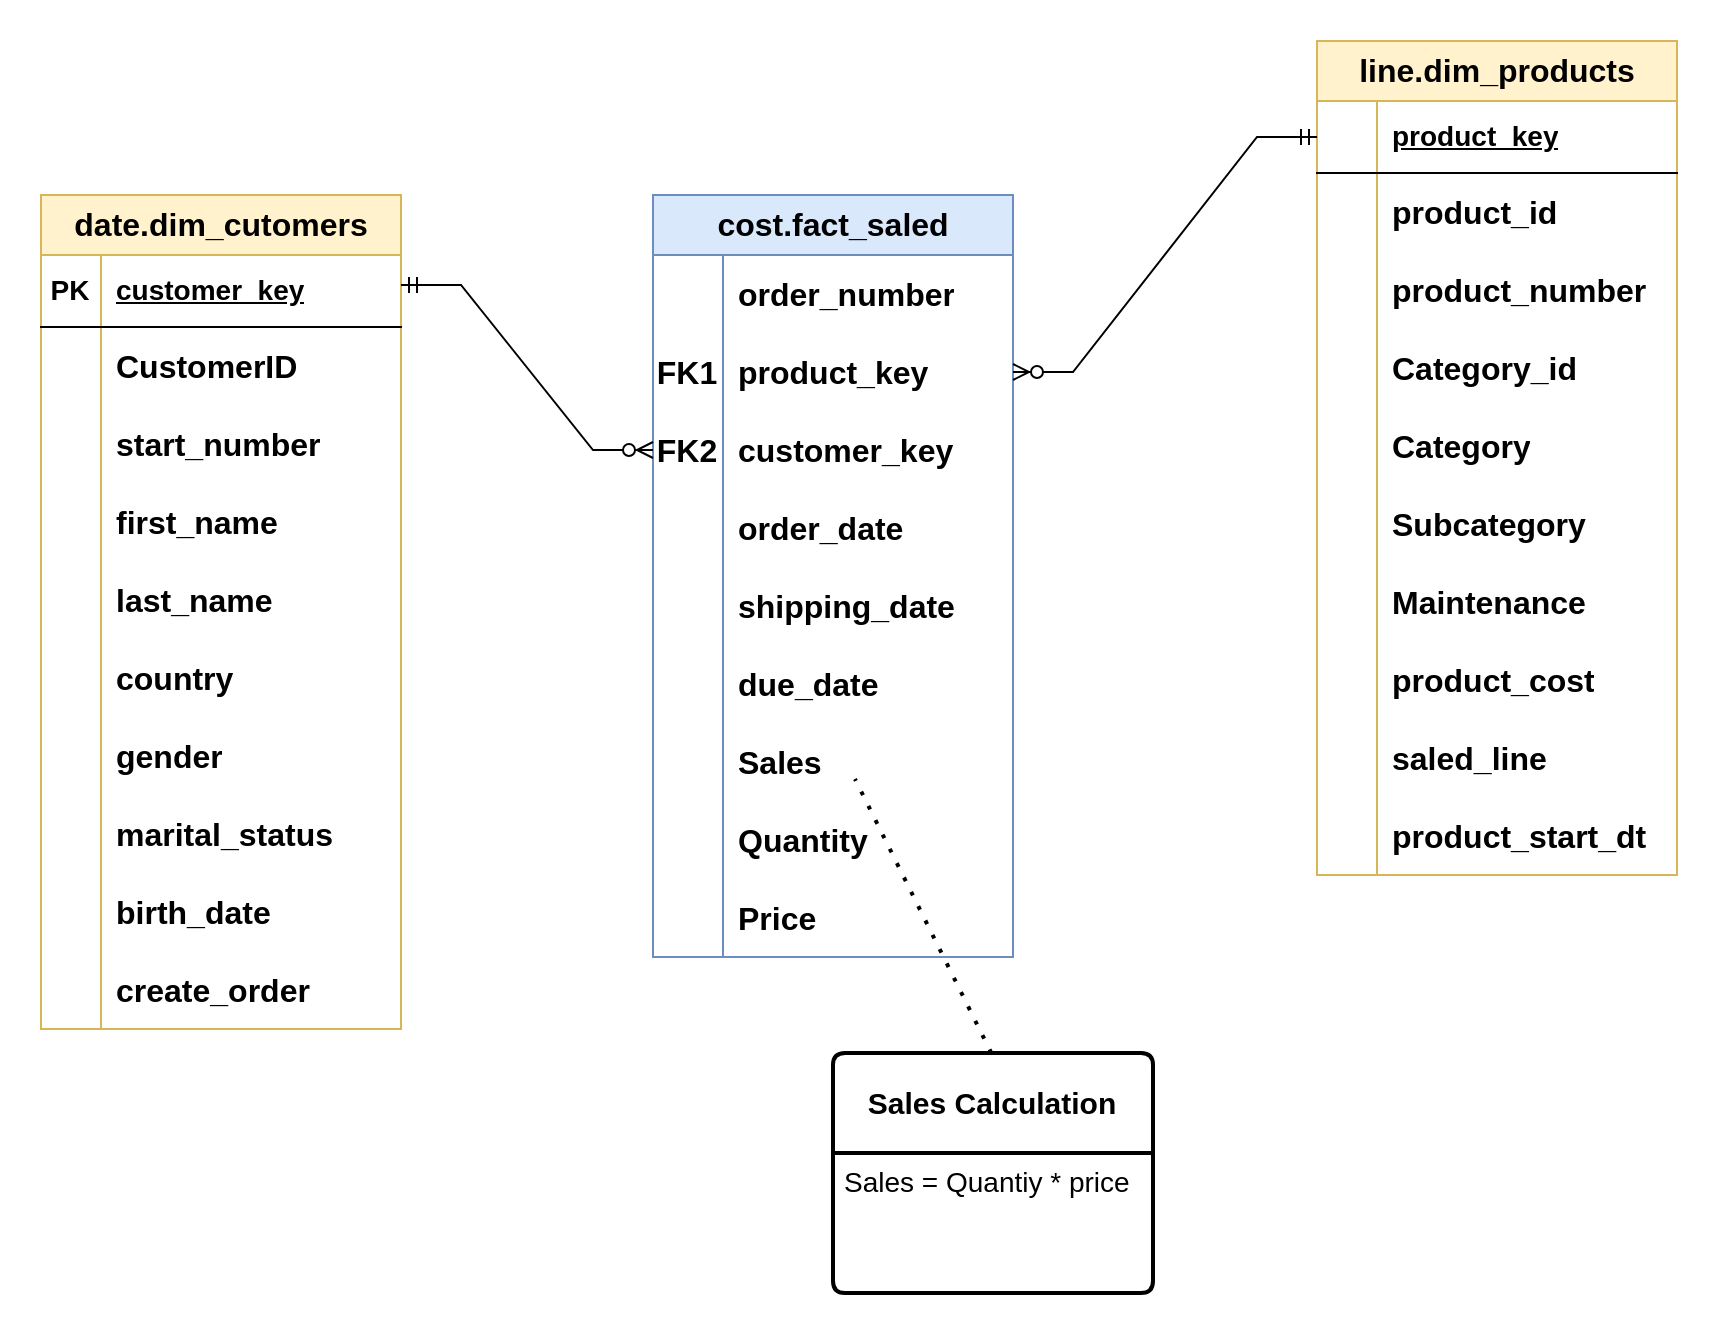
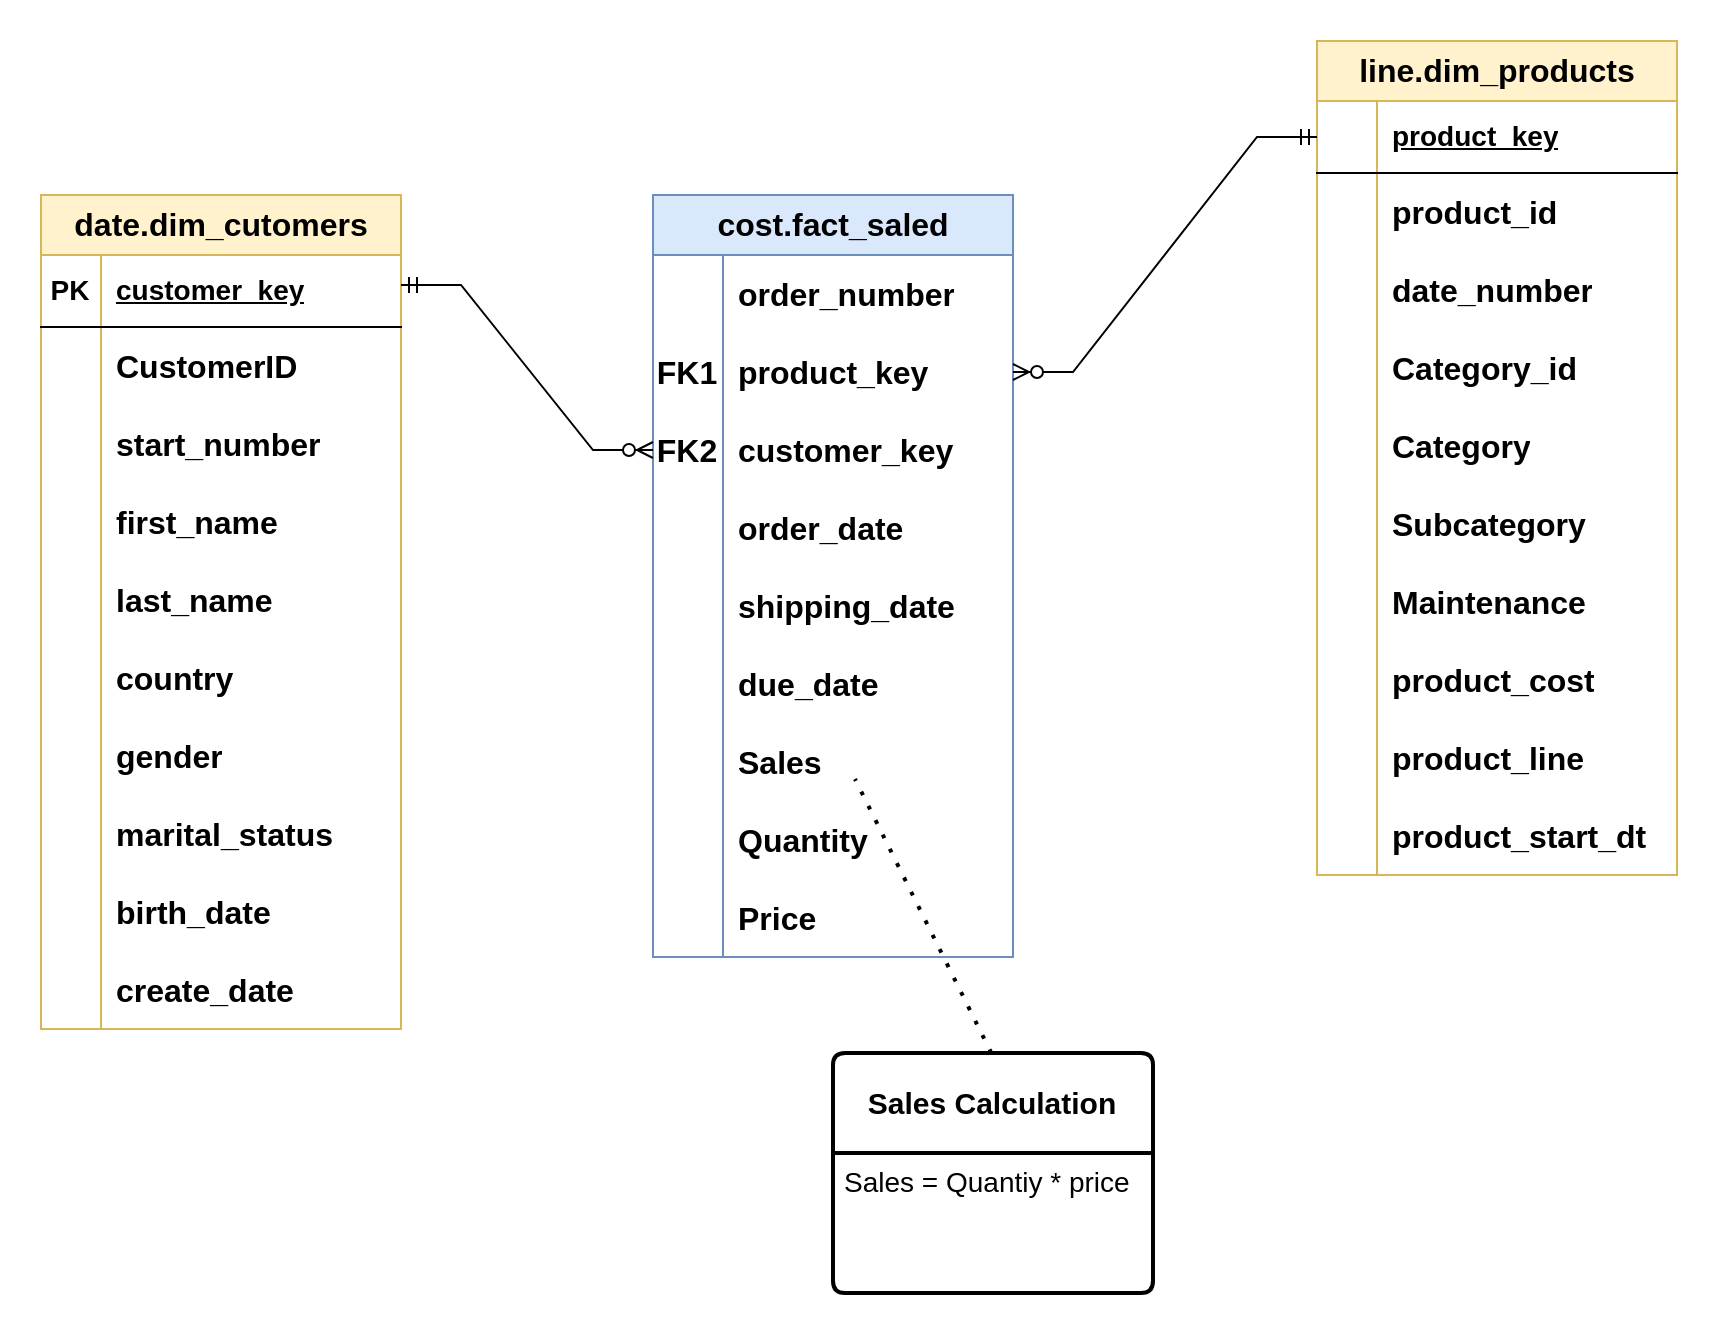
(1518, 291) -> (1492, 291)
(1470, 759) -> (1492, 759)
(225, 991) -> (216, 991)
